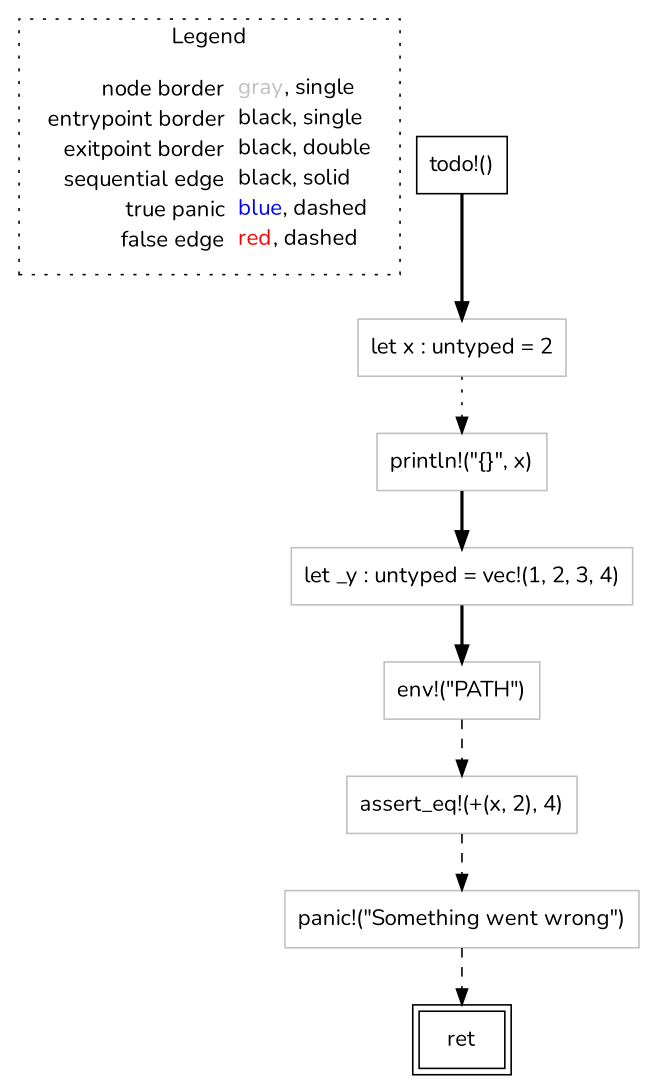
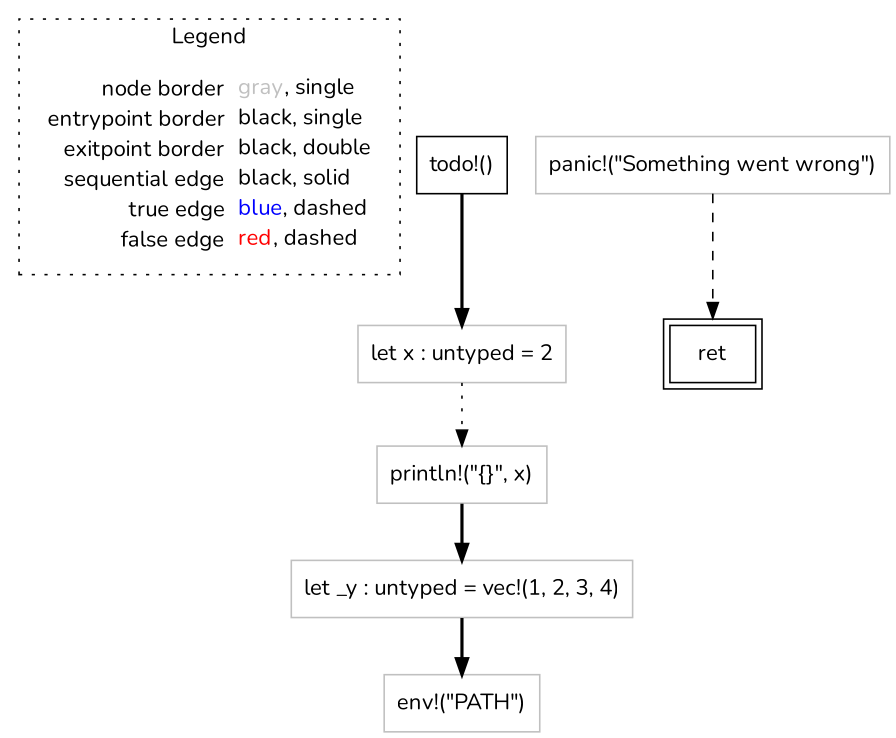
(179, 210) -> (180, 210)
(462, 805) -> none
